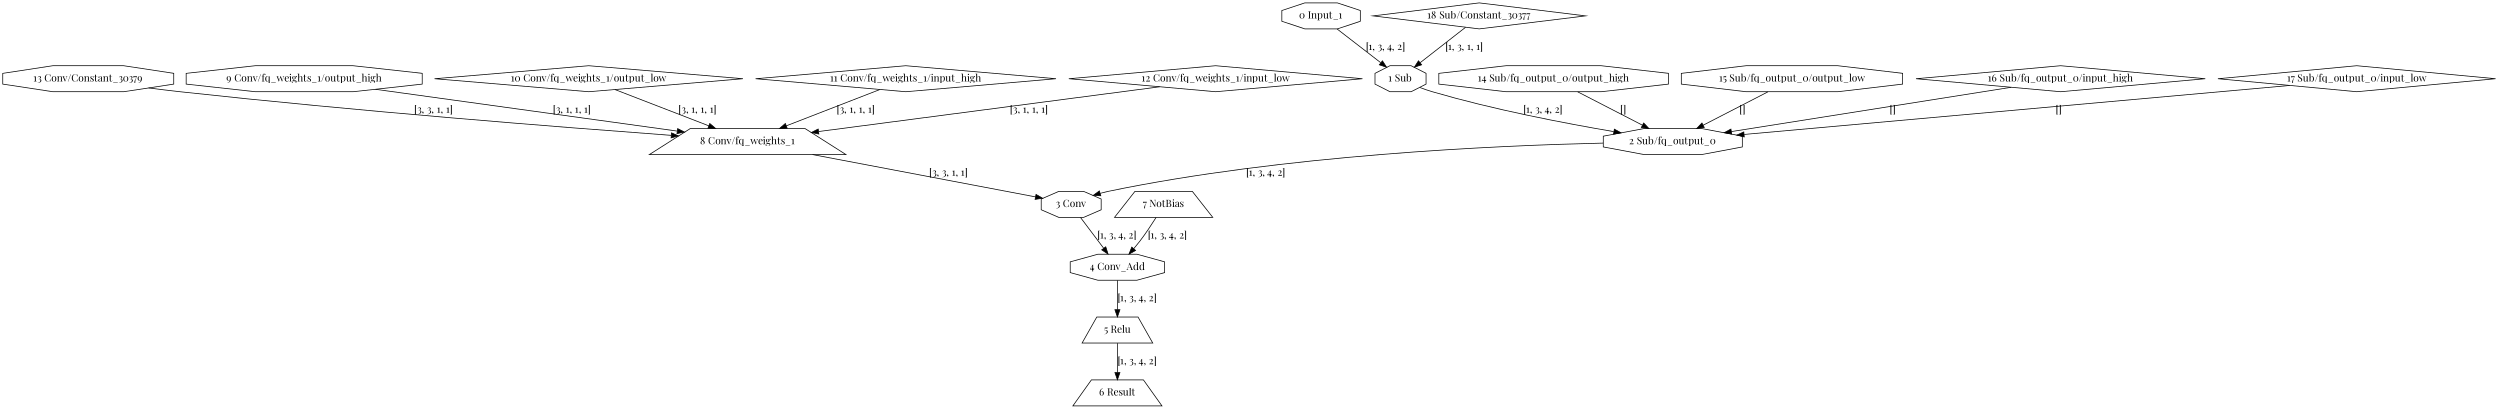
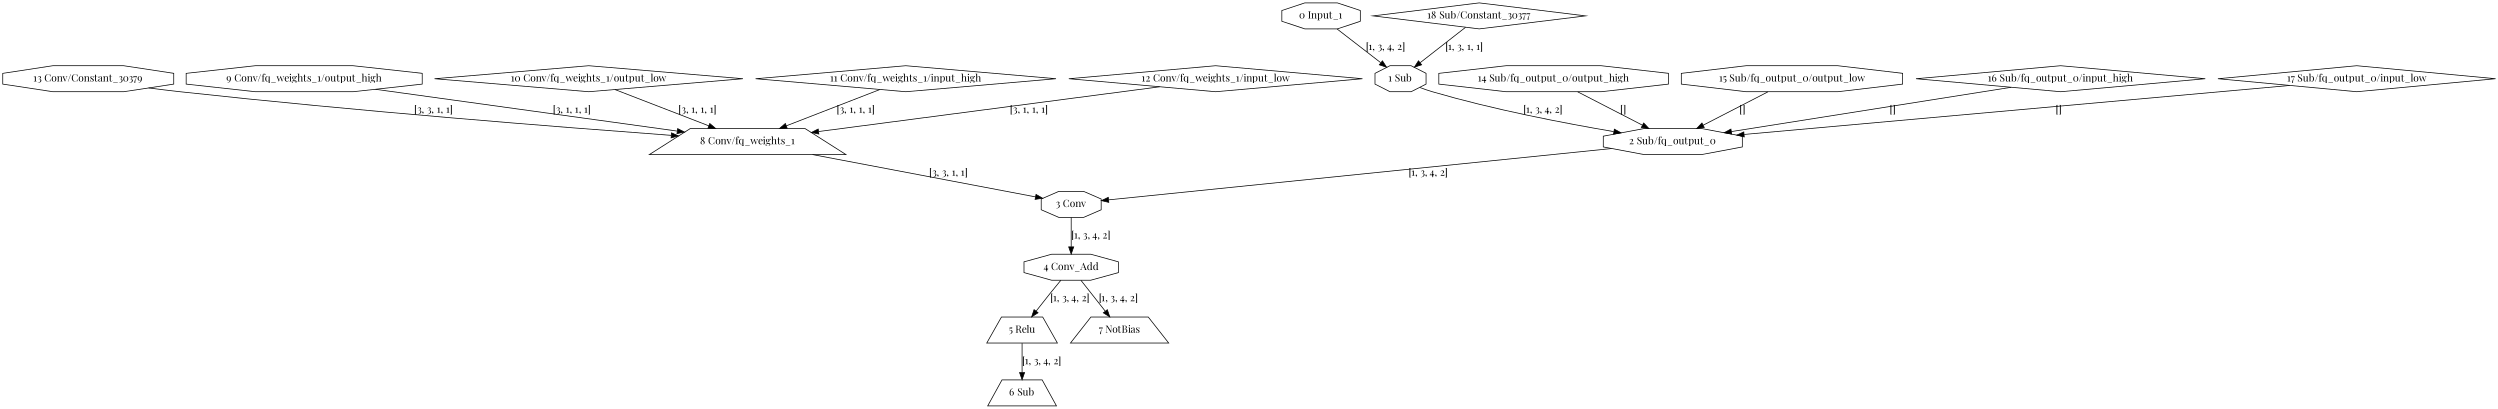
(1145, 233) -> (1093, 296)
(1117, 393) -> (1022, 393)
